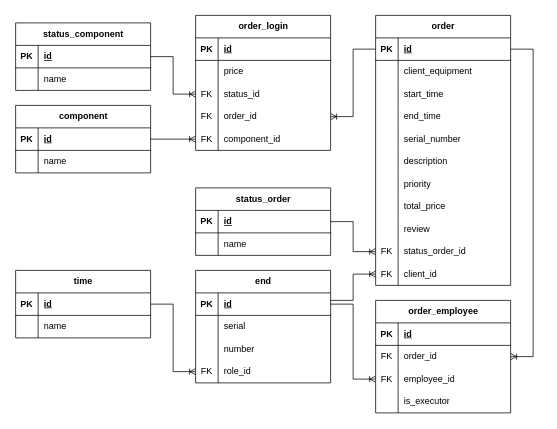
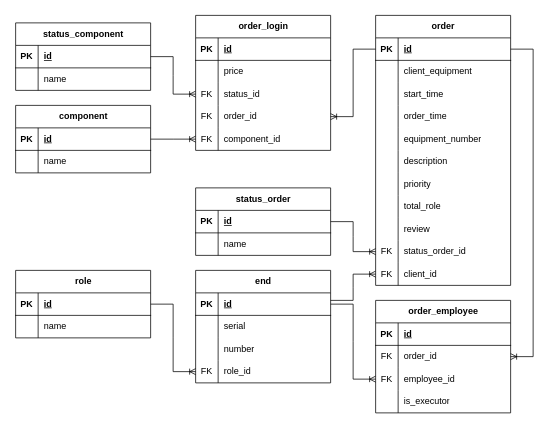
(423, 117) -> (428, 117)
(434, 139) -> (443, 139)
(429, 207) -> (427, 207)
(83, 282) -> (83, 282)
